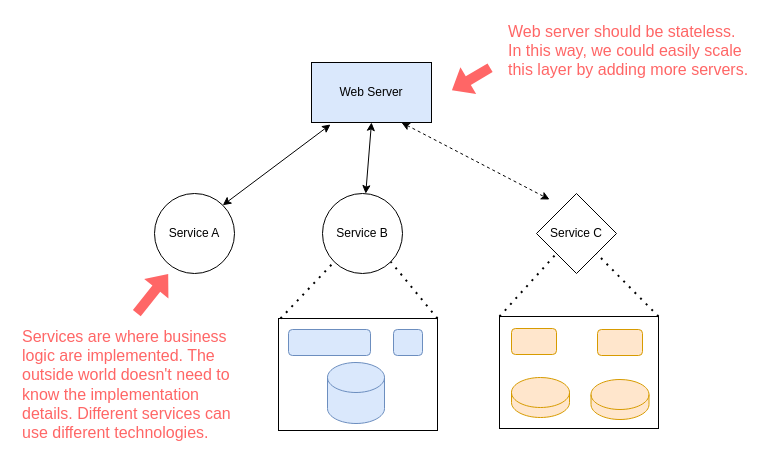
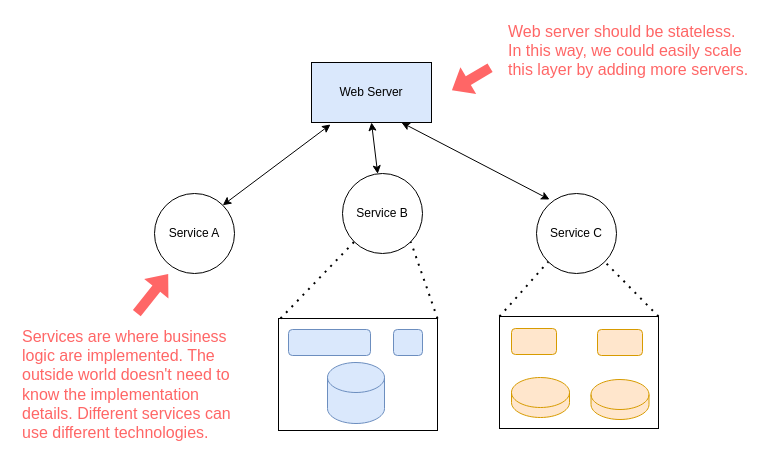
(475, 161) -> (475, 161)
(363, 234) -> (383, 214)
(577, 234) -> (577, 234)
